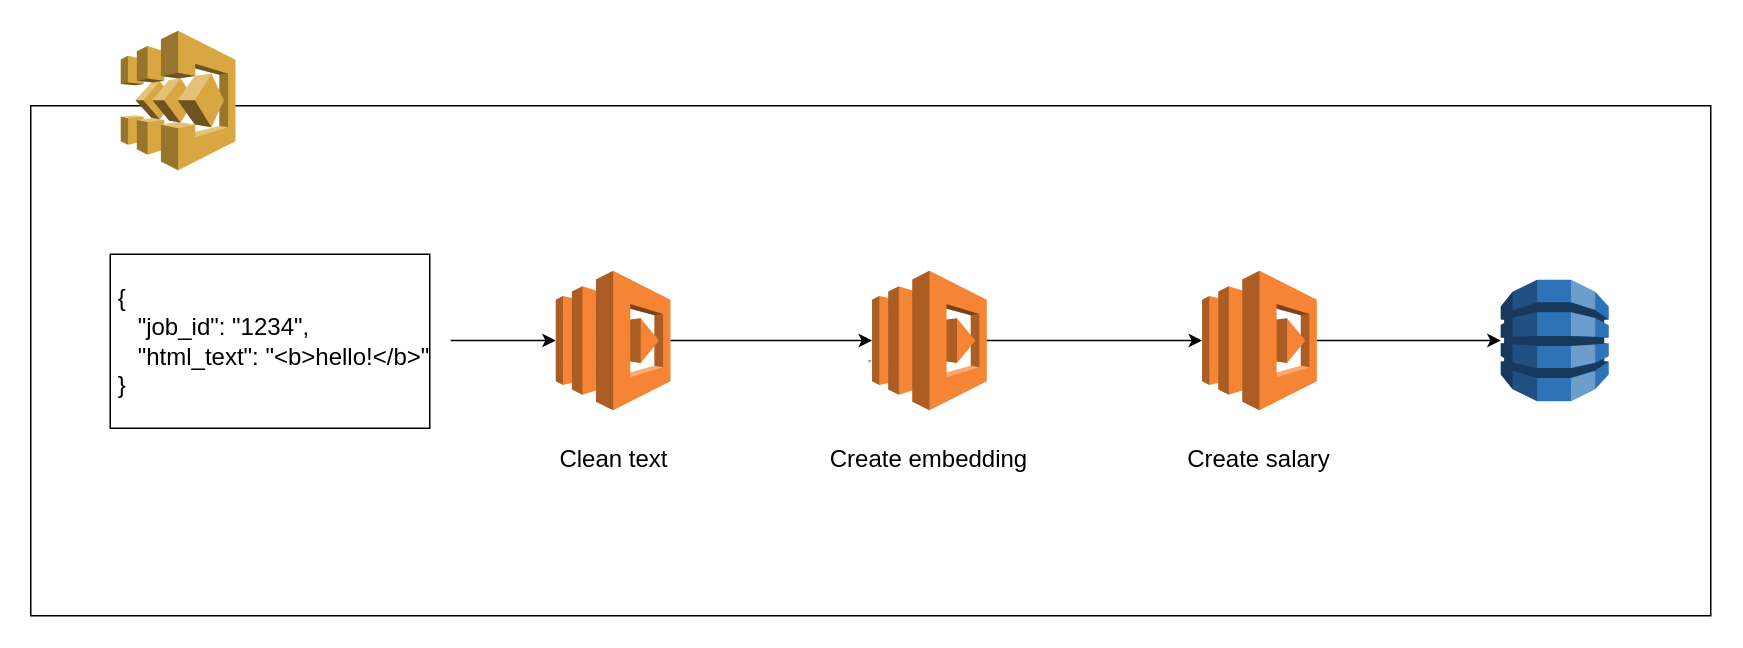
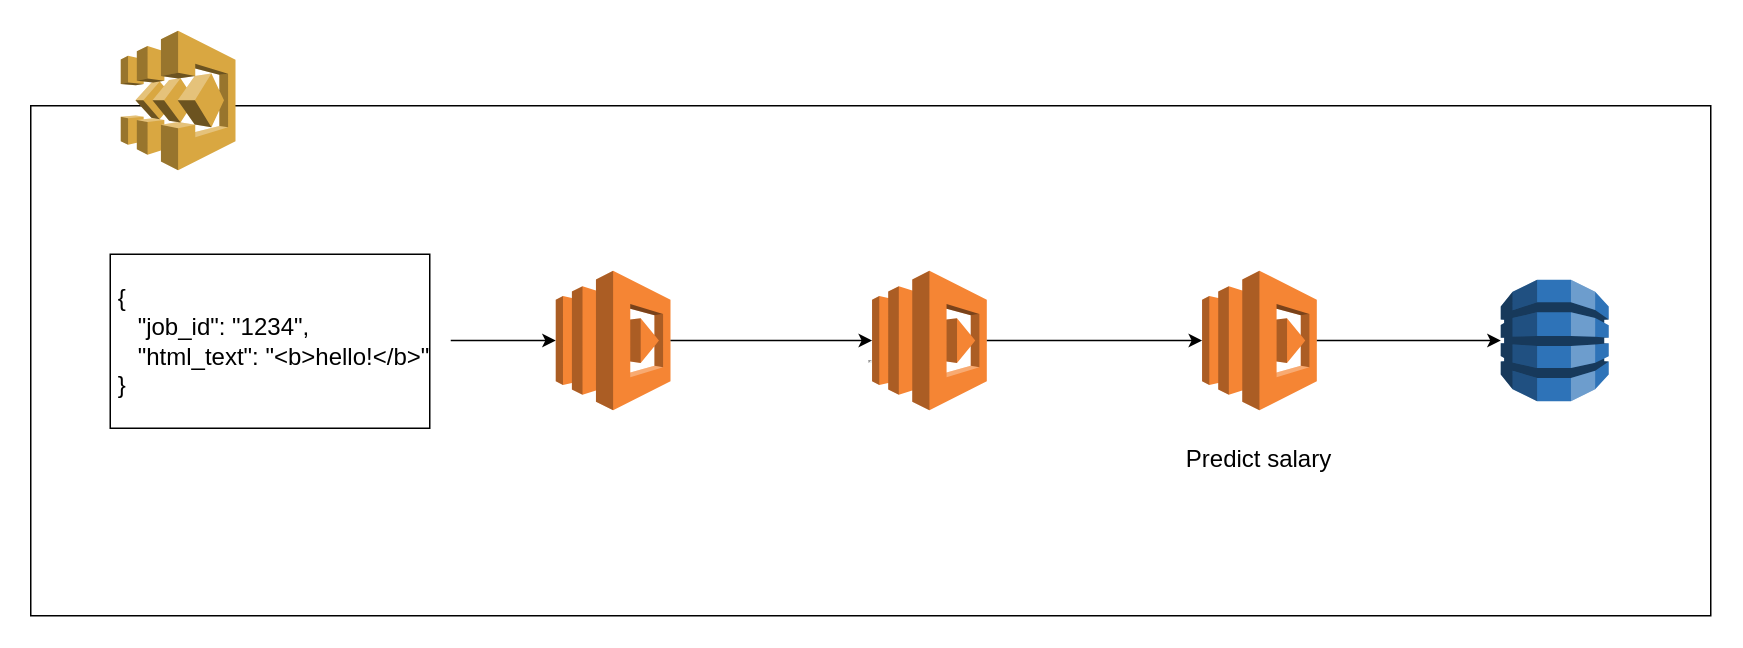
(614, 458) -> none
(929, 458) -> none
(1259, 458) -> (1259, 458)
